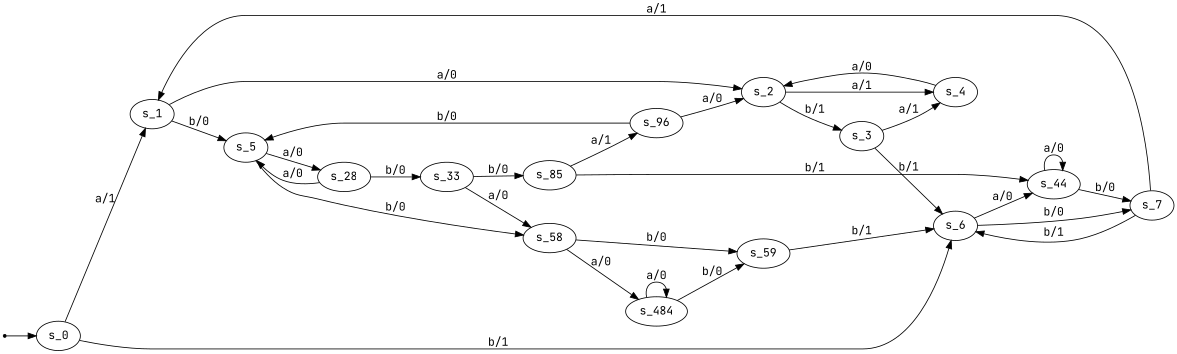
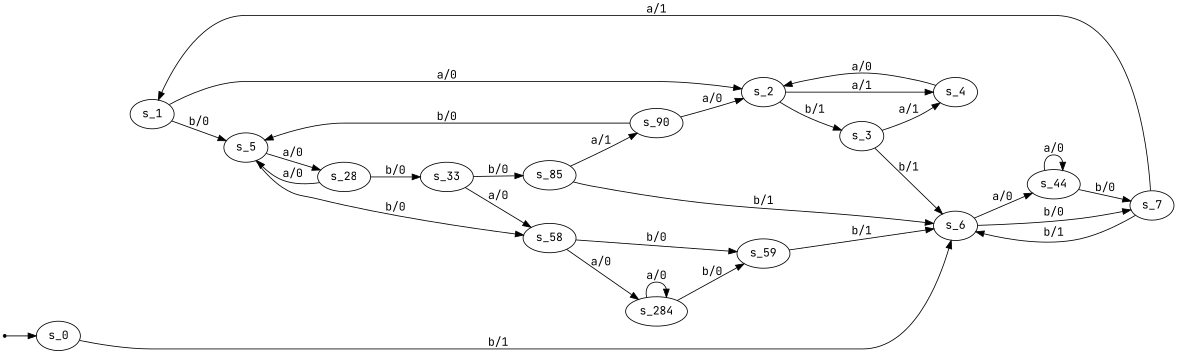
(657, 123) -> (657, 123)
(798, 174) -> (749, 207)
(104, 229) -> none
(657, 311) -> (657, 311)
